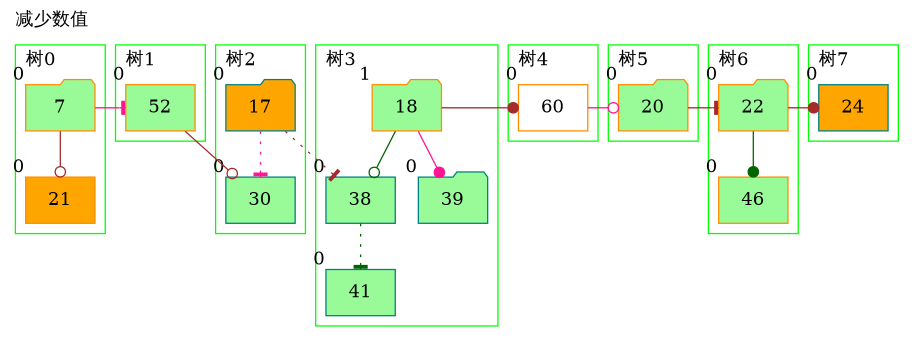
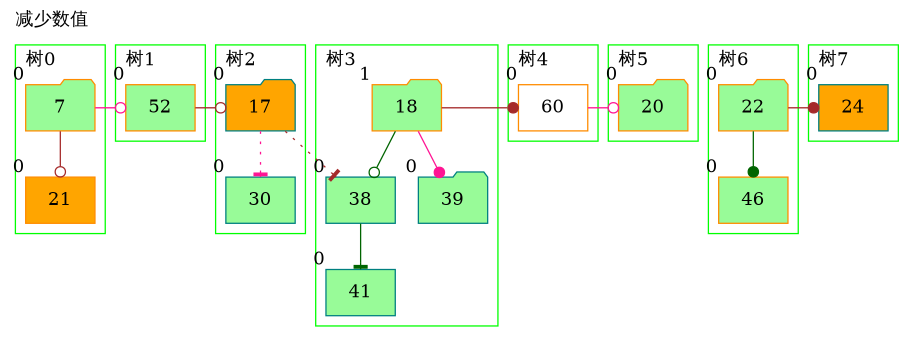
(107, 108) -> (105, 108)
(700, 108) -> none
(207, 151) -> (205, 108)
(361, 243) -> (361, 243)
